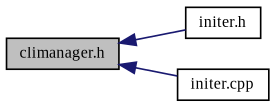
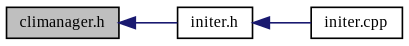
(156, 72) -> (290, 23)
